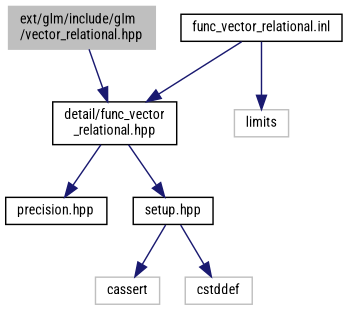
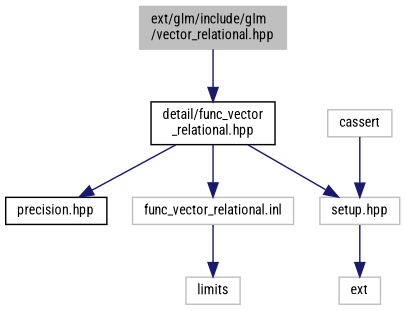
(261, 28) -> (213, 211)
(200, 68) -> (213, 164)
(173, 211) -> (360, 211)
(154, 245) -> (360, 160)
(219, 291) -> (360, 291)
